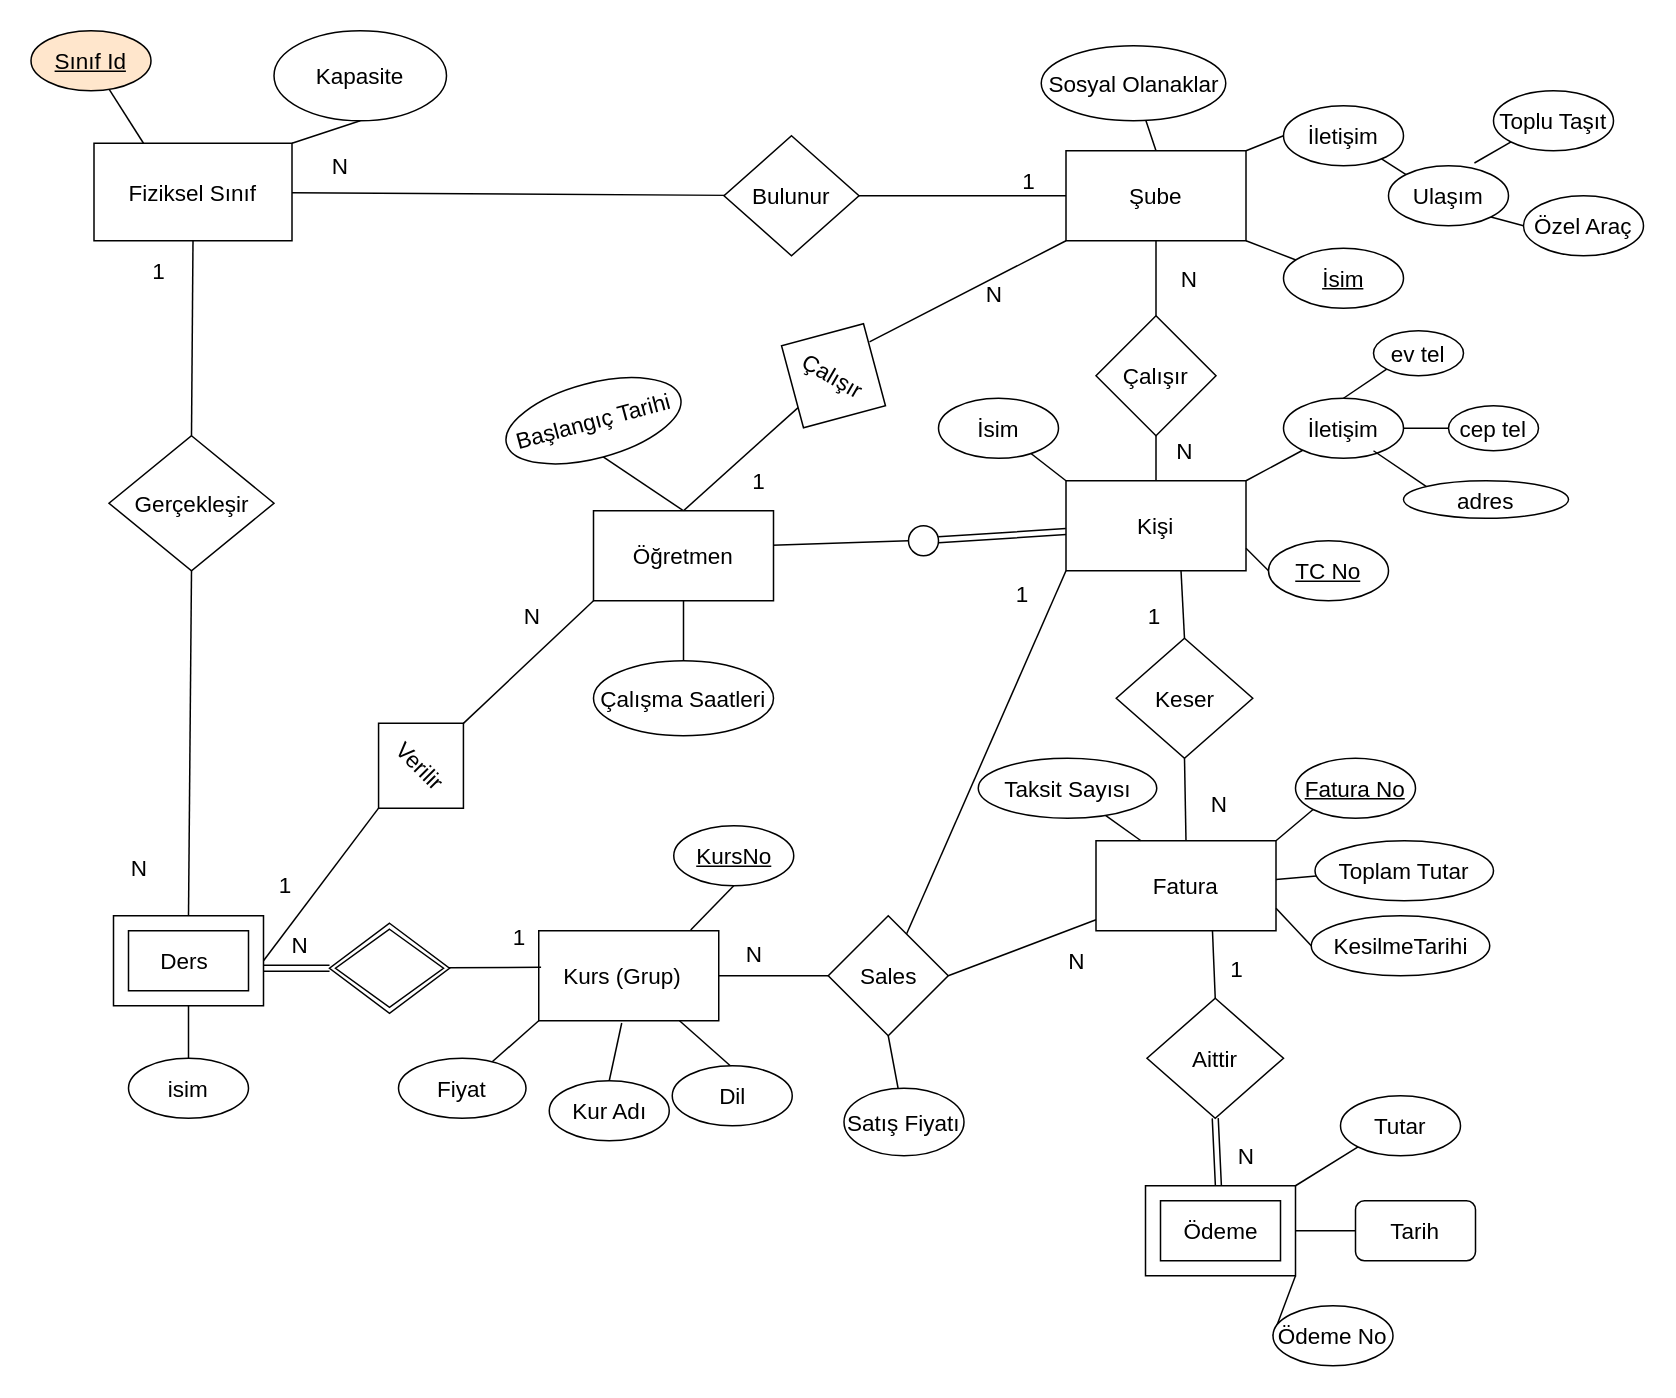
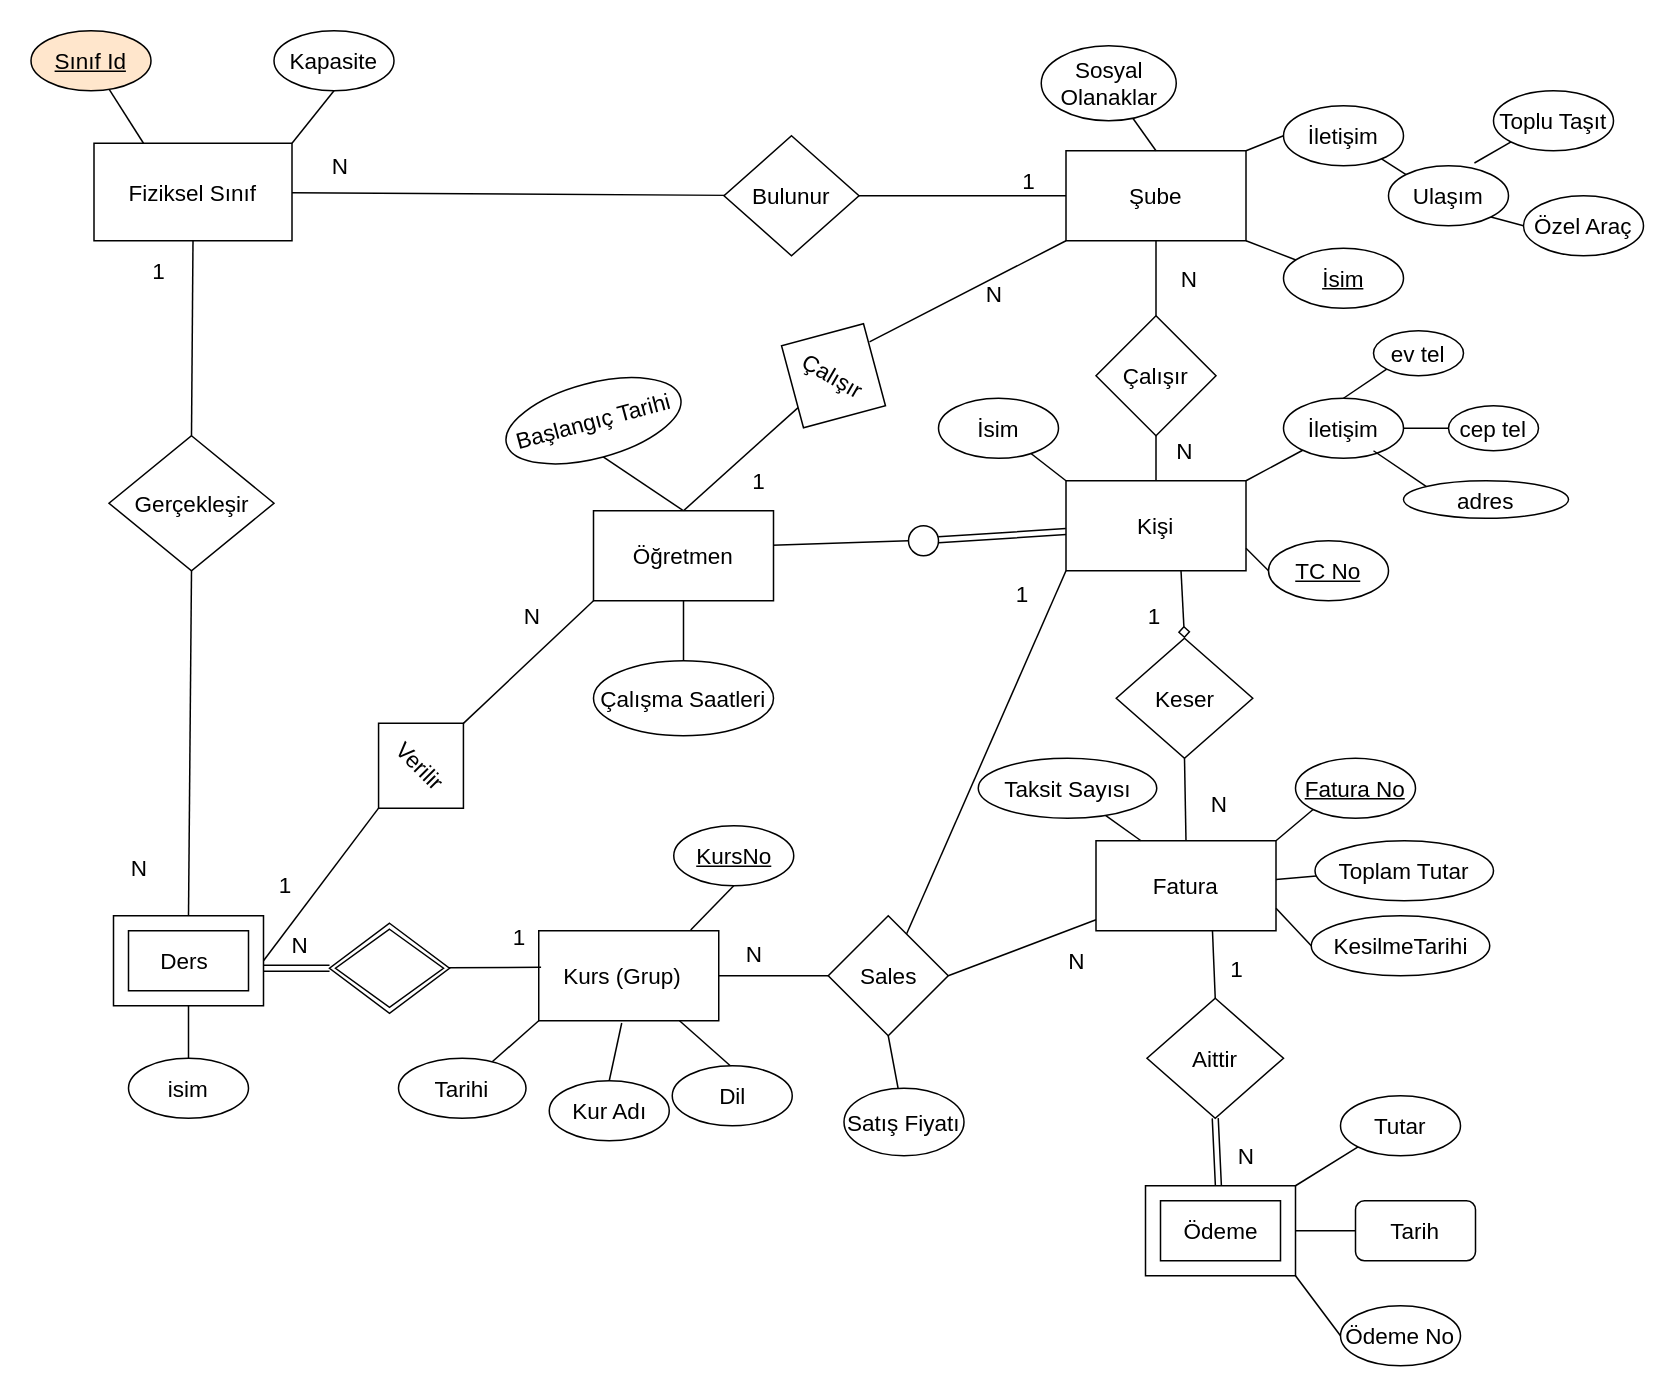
(360, 76) -> (334, 61)
(1133, 83) -> (1109, 83)
(1184, 631) -> (1184, 626)
(462, 1088) -> (462, 1088)
(1333, 1336) -> (1400, 1336)
